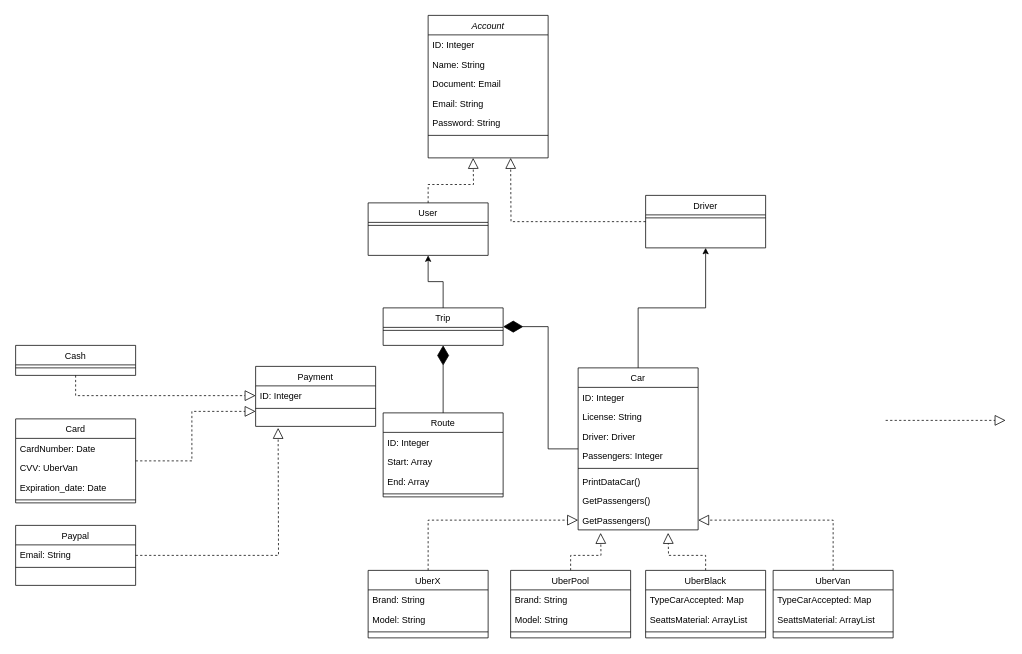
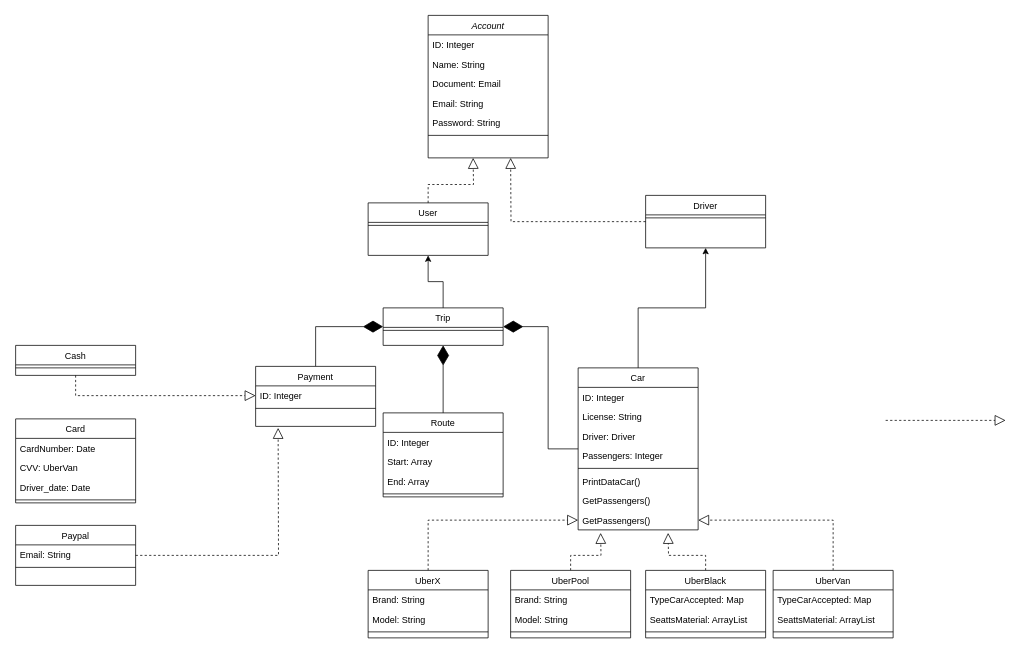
none -> (319, 327)
(192, 437) -> none
(68, 488) -> (59, 488)
